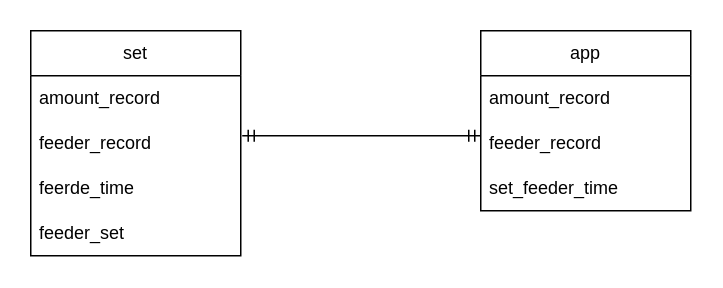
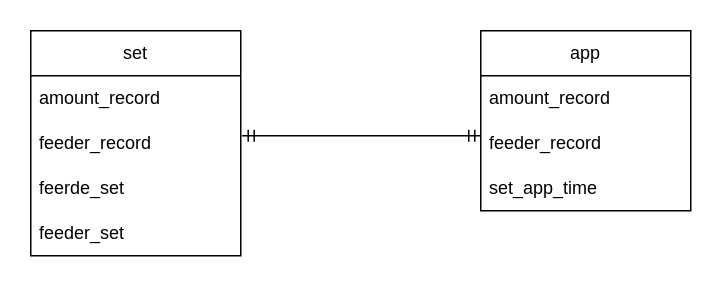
(93, 188) -> (90, 188)
(563, 188) -> (548, 188)
